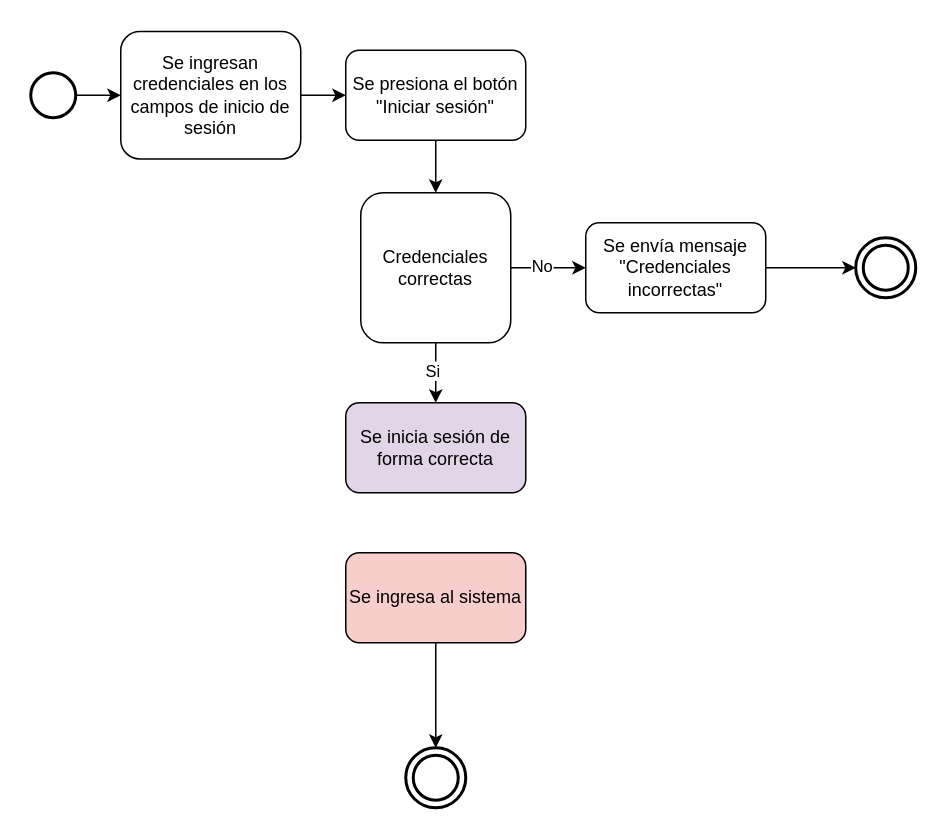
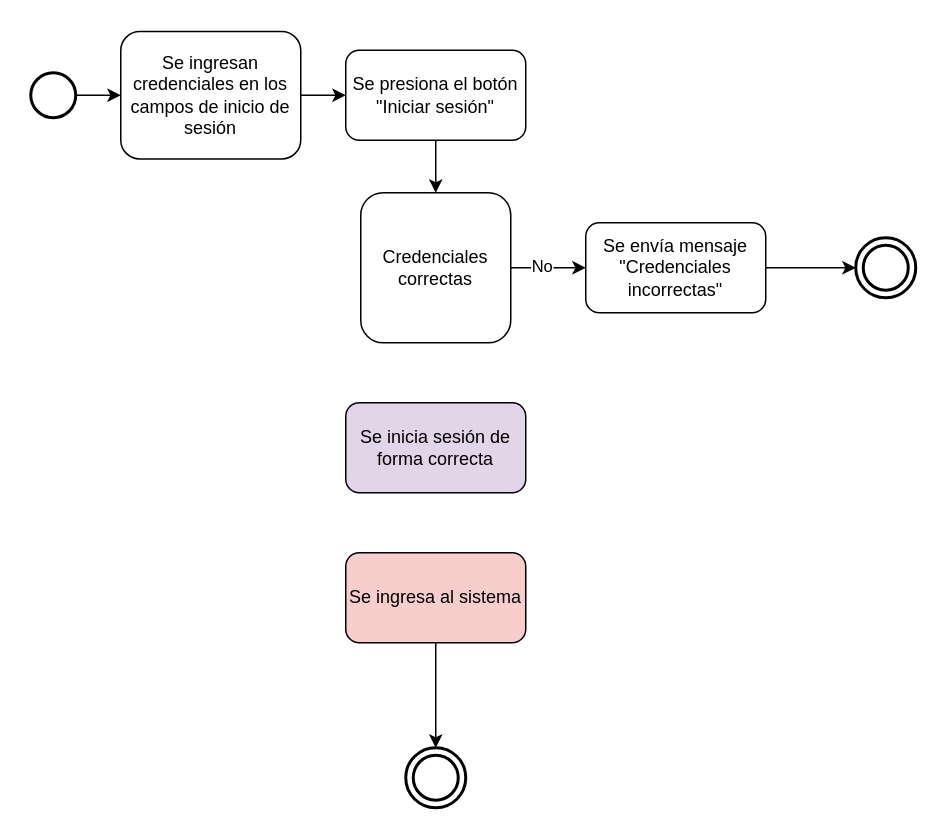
(436, 368) -> none
